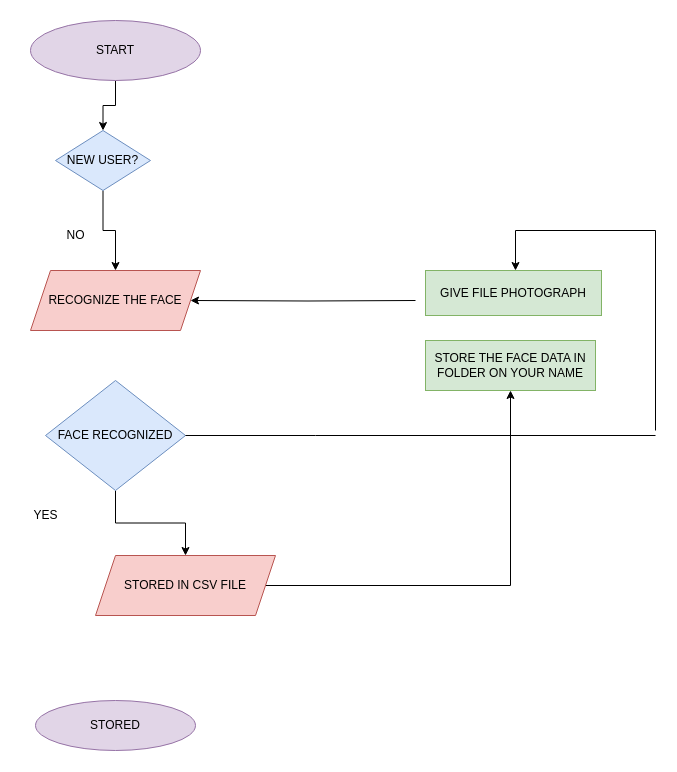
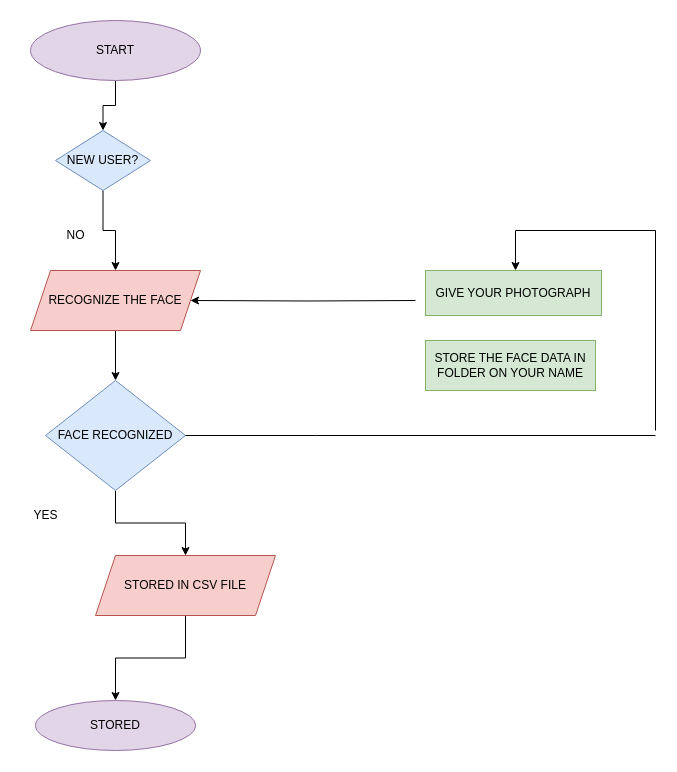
(514, 294) -> (514, 294)
none -> (116, 352)
(482, 586) -> (154, 658)
